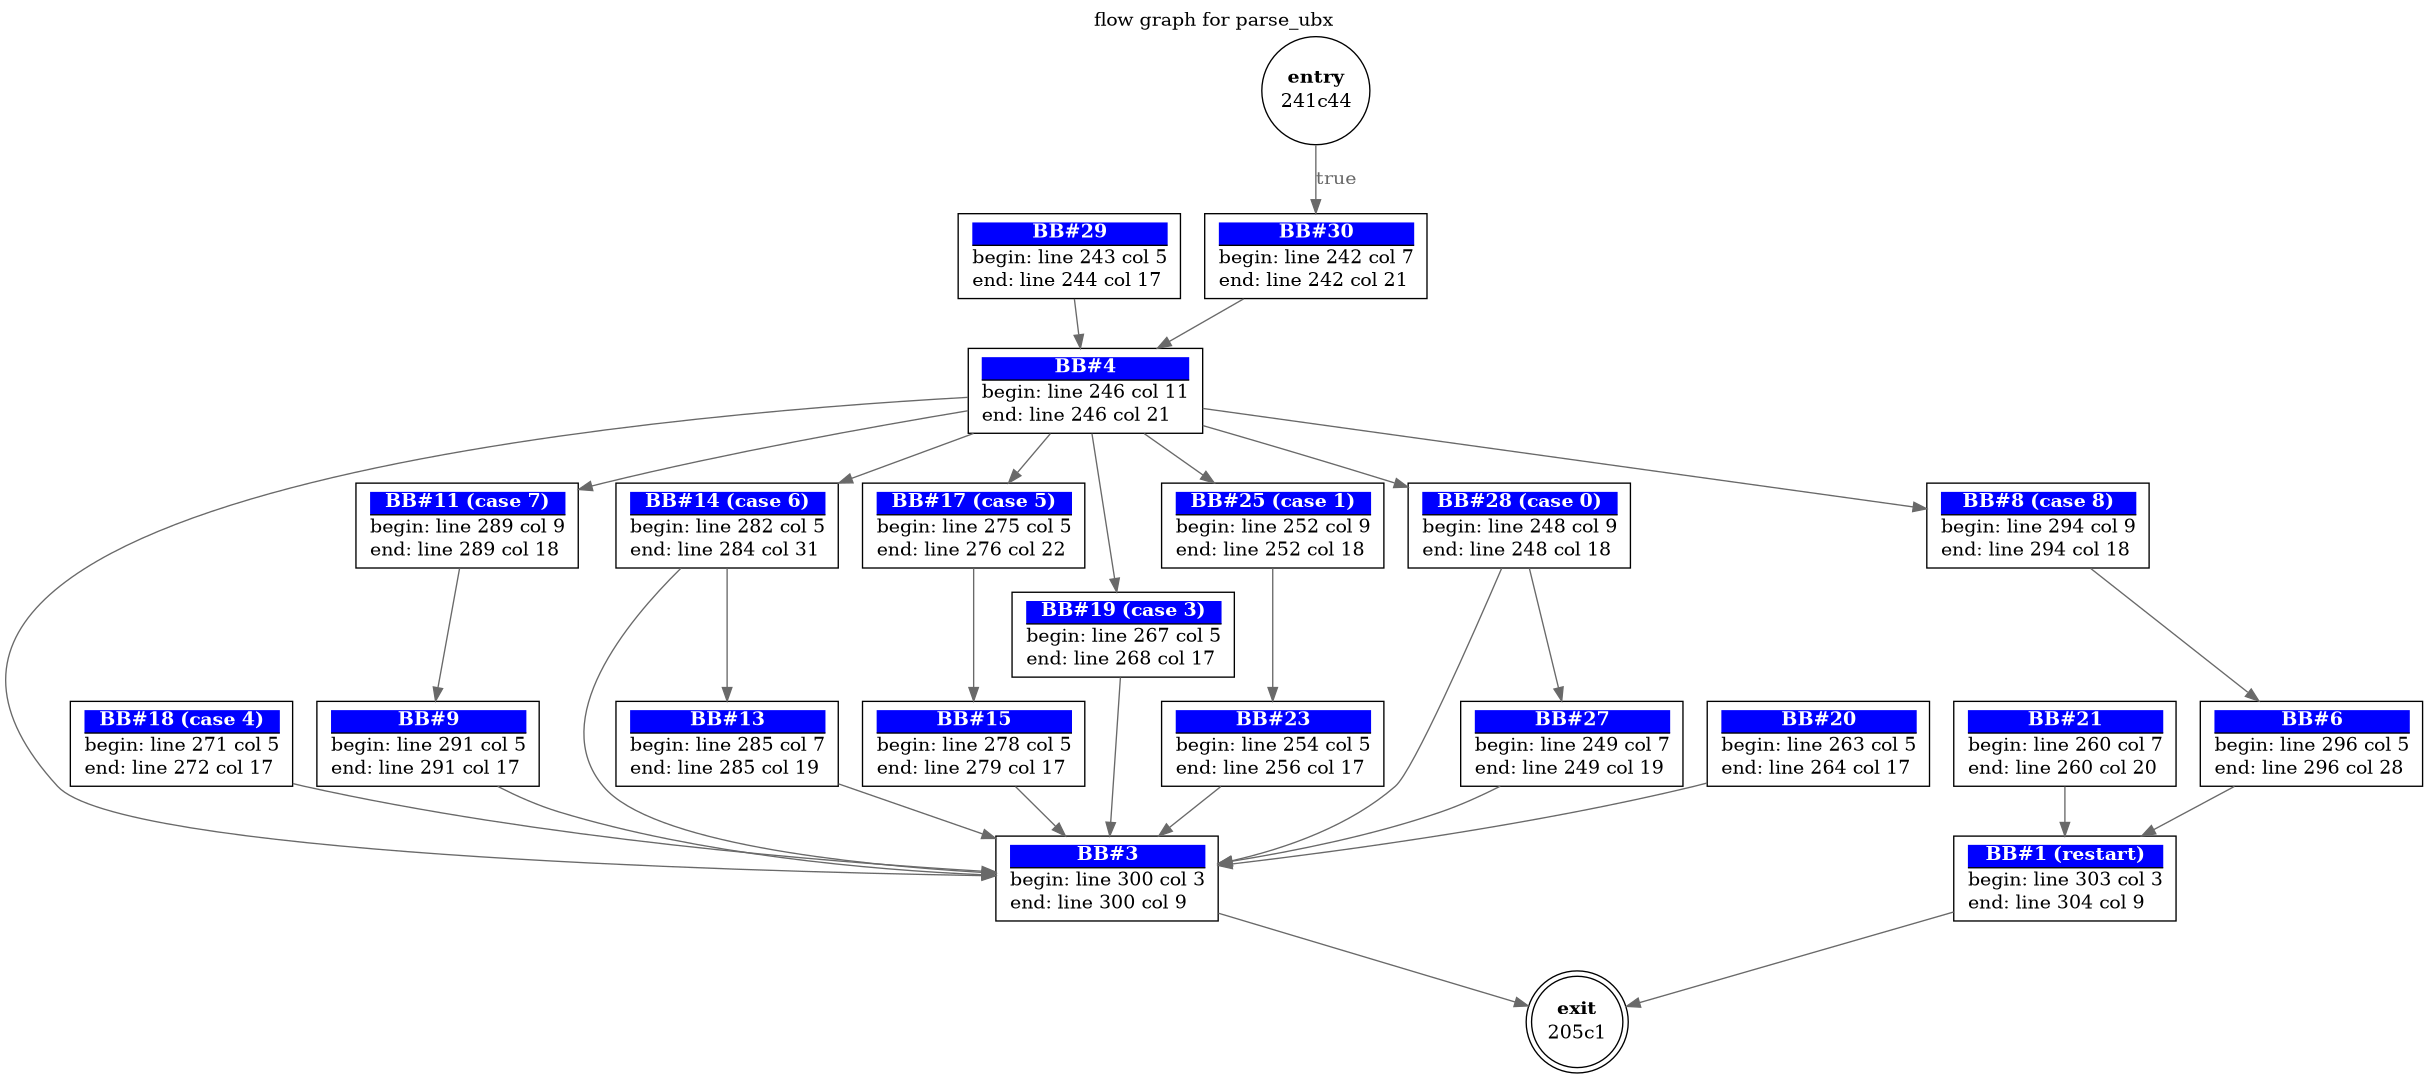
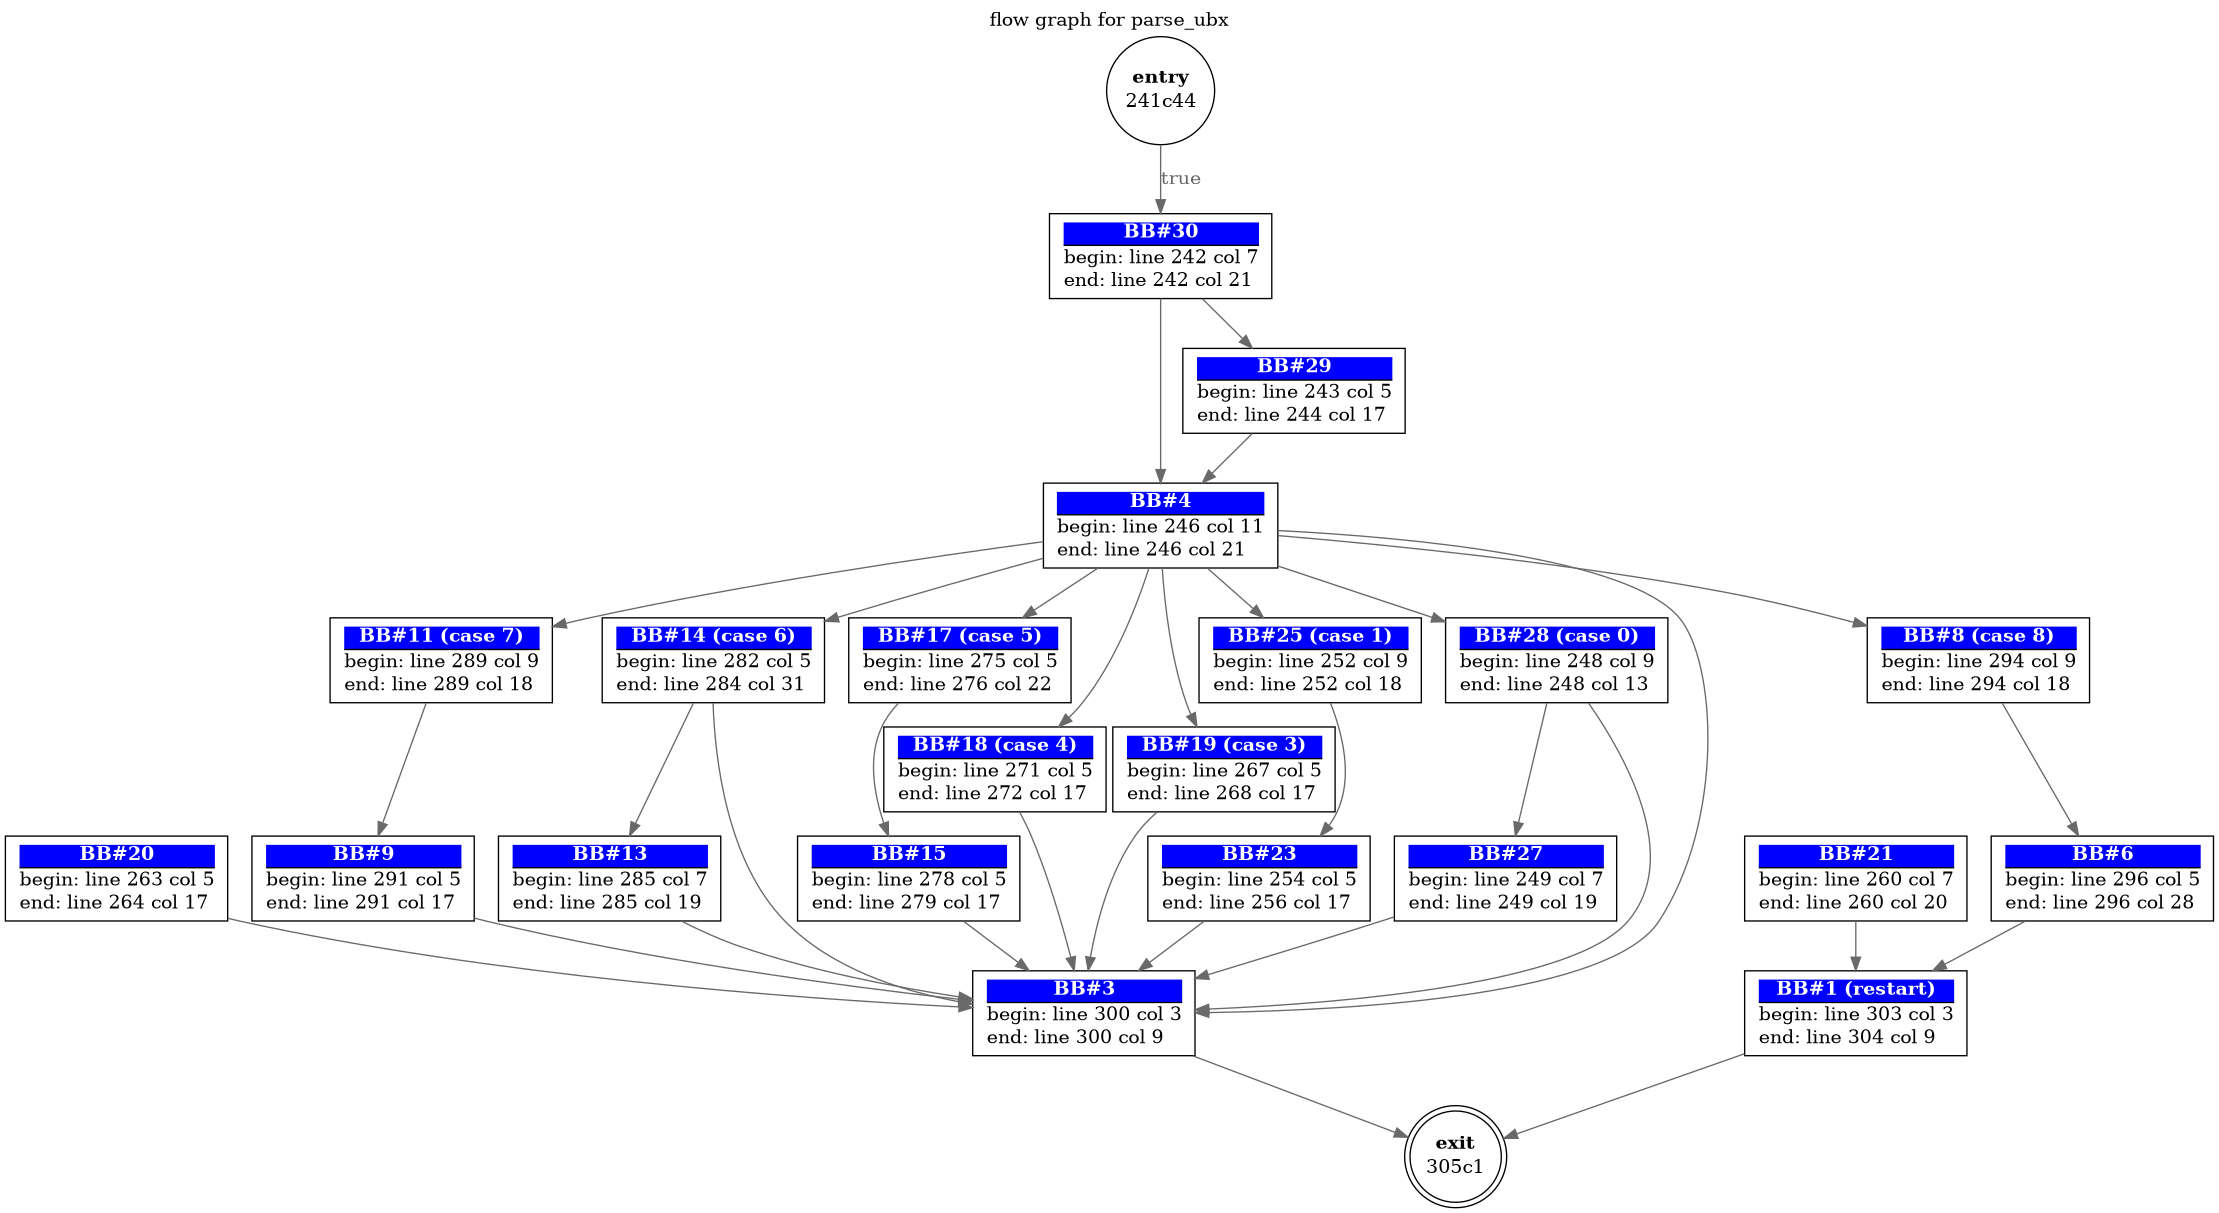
none -> (1222, 319)
(1517, 550) -> (1555, 685)
none -> (1117, 647)
(1577, 1033) -> (1456, 1167)
